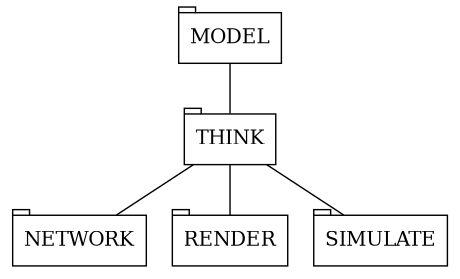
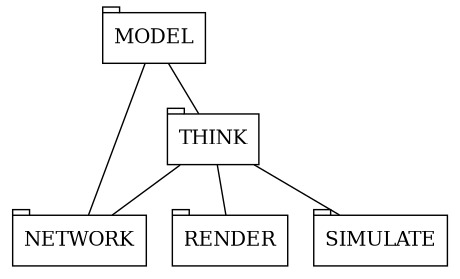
none -> (117, 139)
